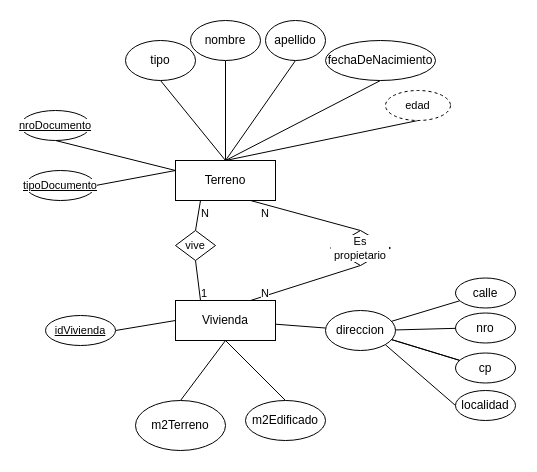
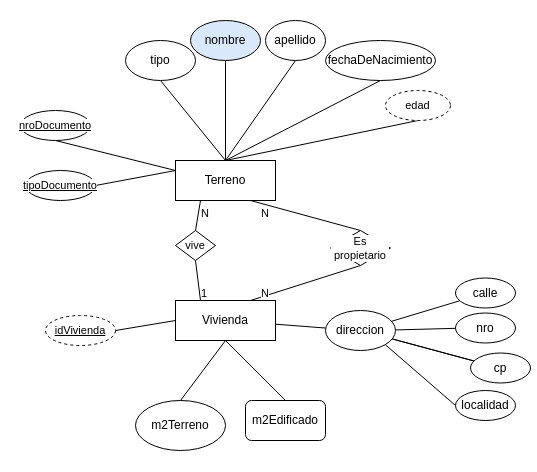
(226, 41) -> (226, 41)
(81, 331) -> (81, 331)
(486, 368) -> (501, 368)
(286, 421) -> (286, 421)
